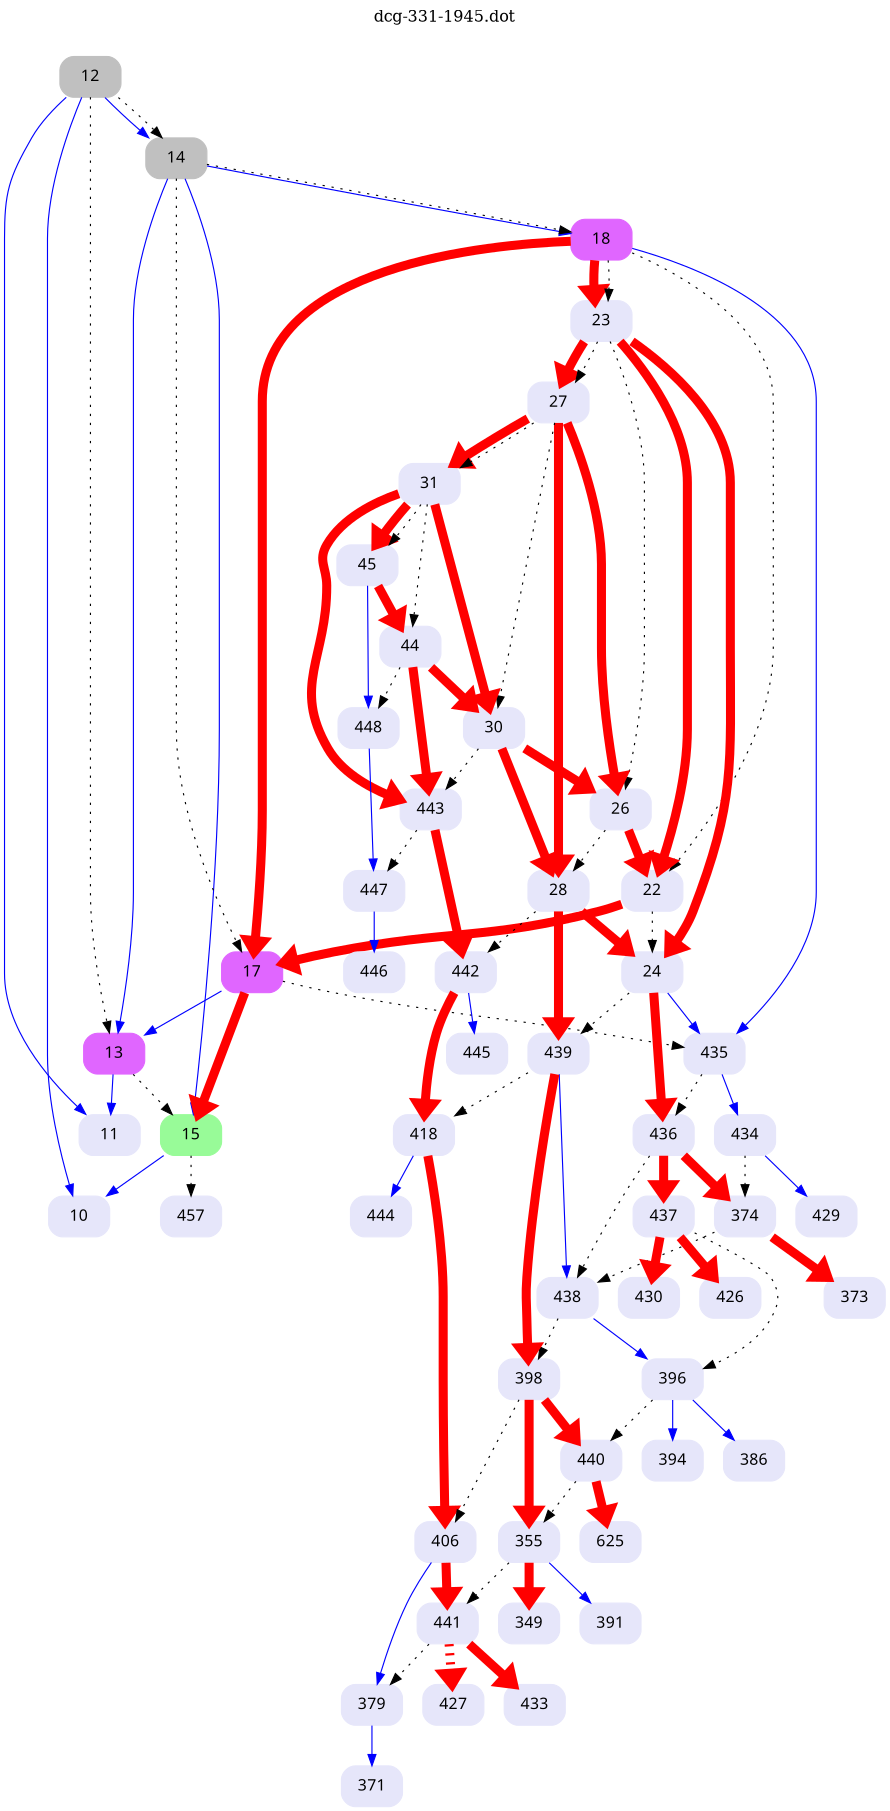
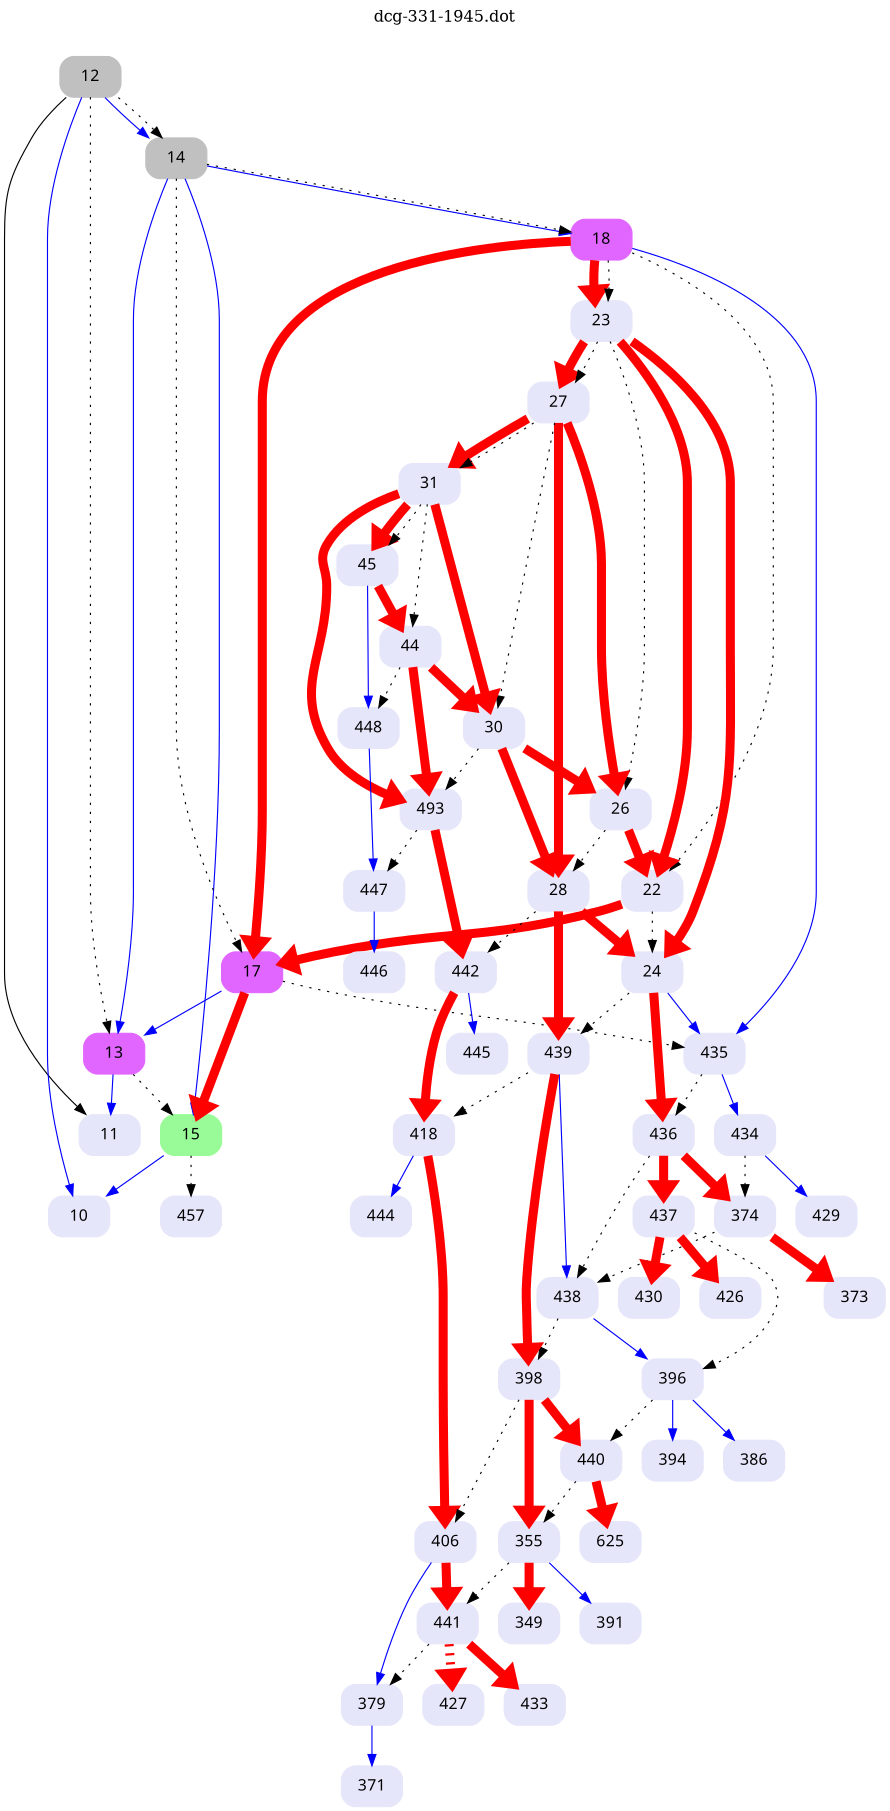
(5, 604) -> (5, 604)
(431, 809) -> (431, 809)
